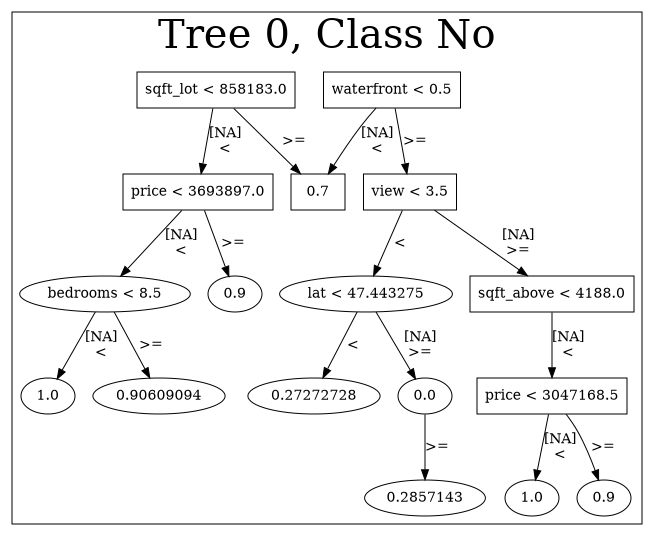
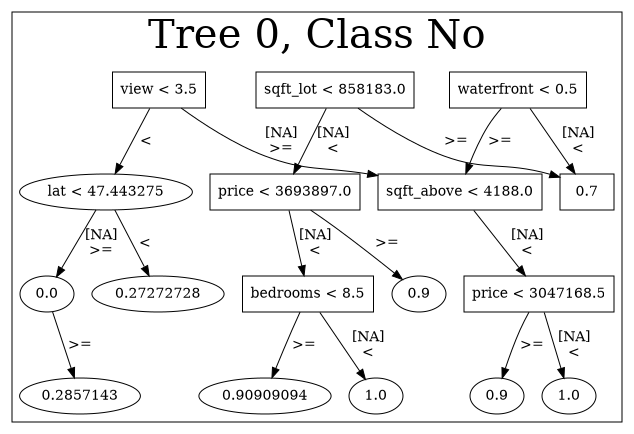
(400, 136) -> (483, 135)
(105, 294) -> (308, 294)
(159, 396) -> (265, 396)
